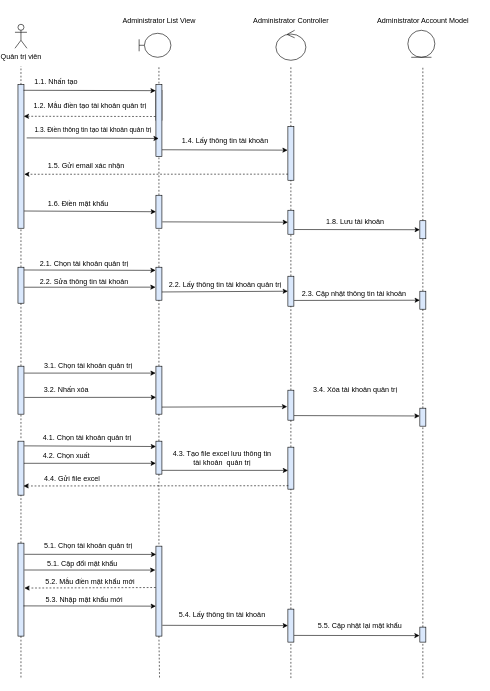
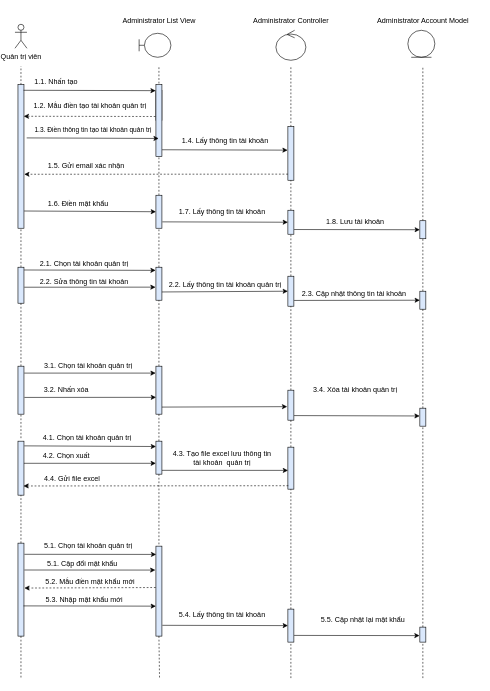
none -> (222, 212)
(360, 626) -> (363, 620)
